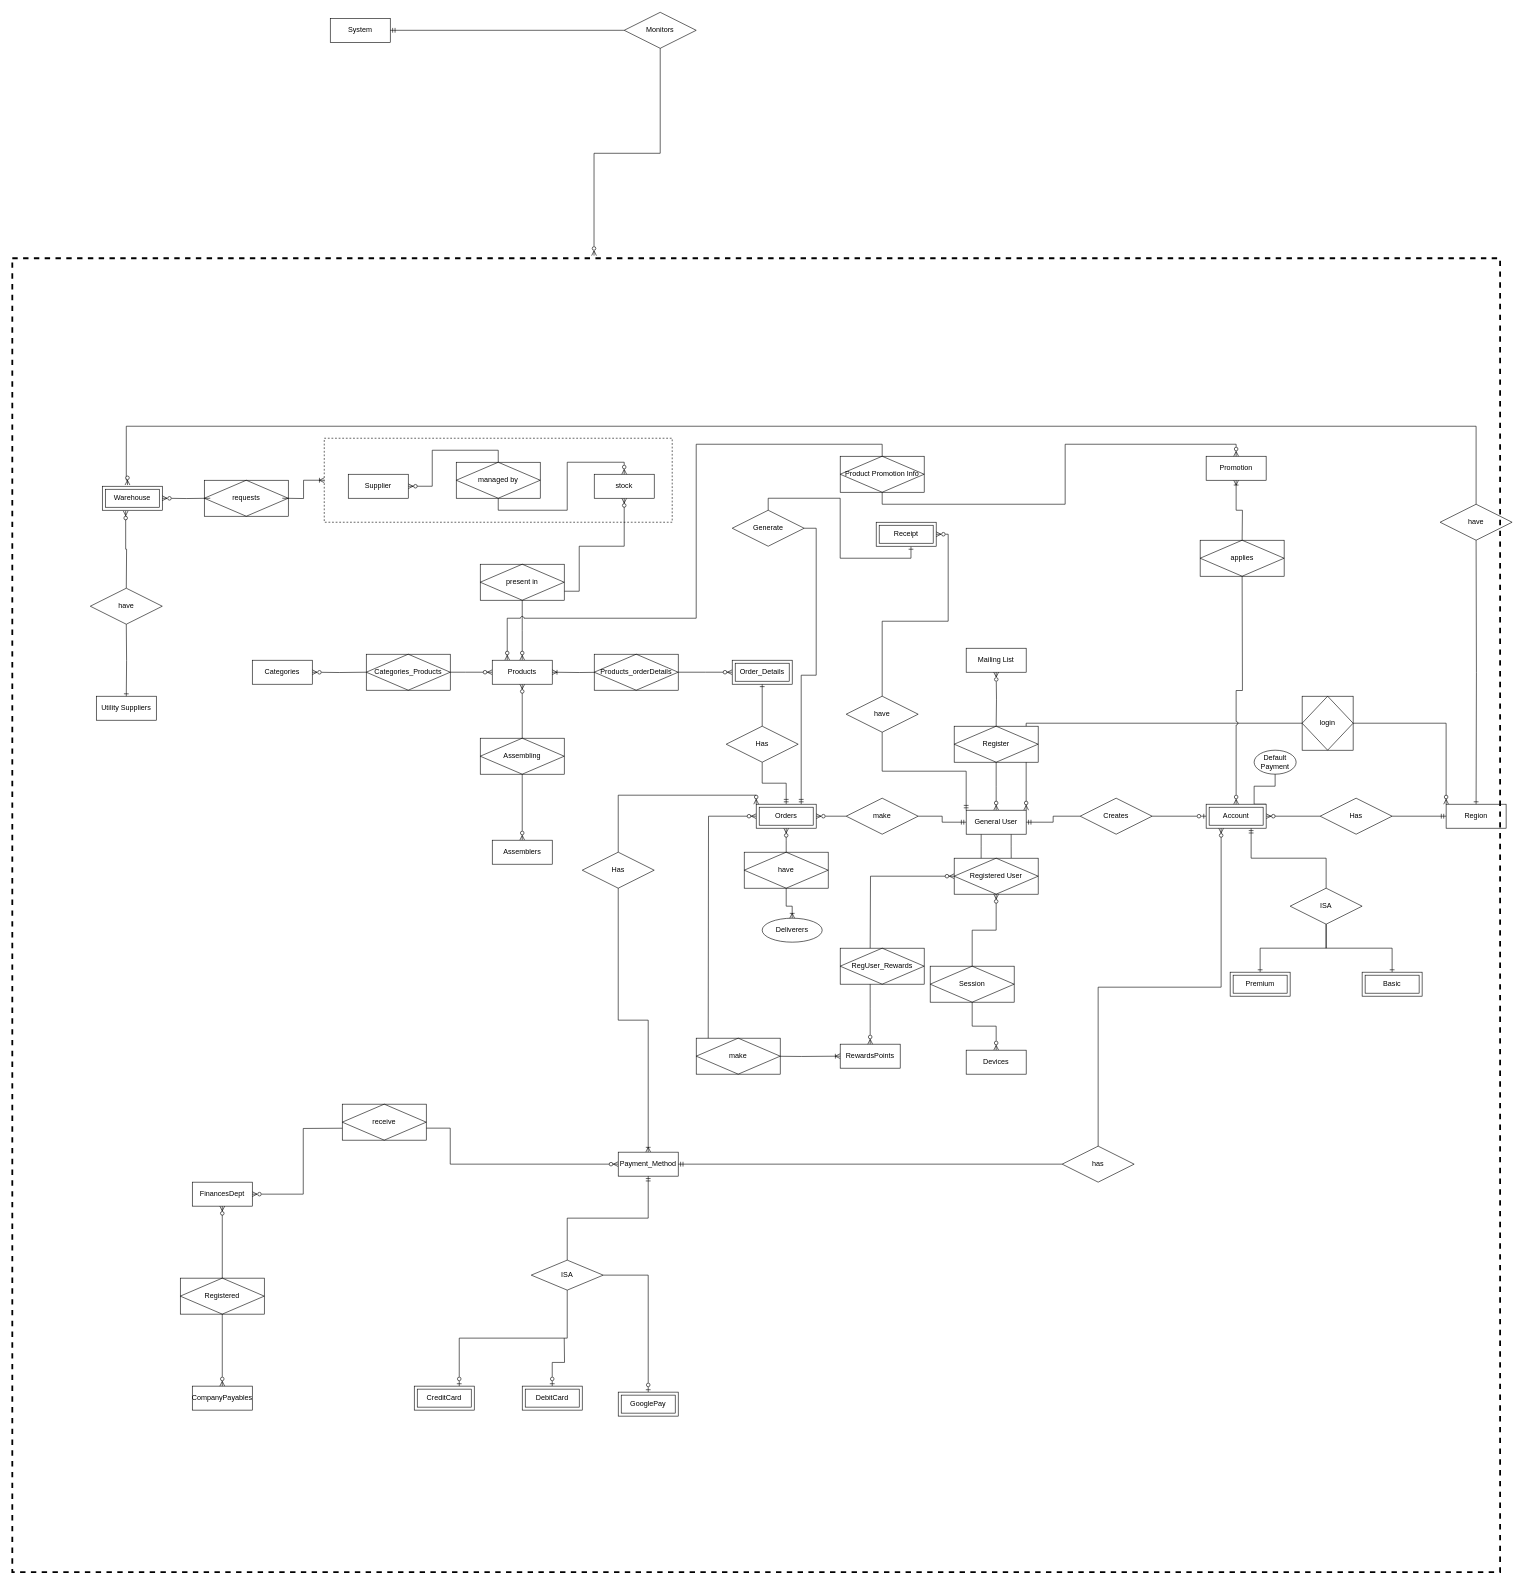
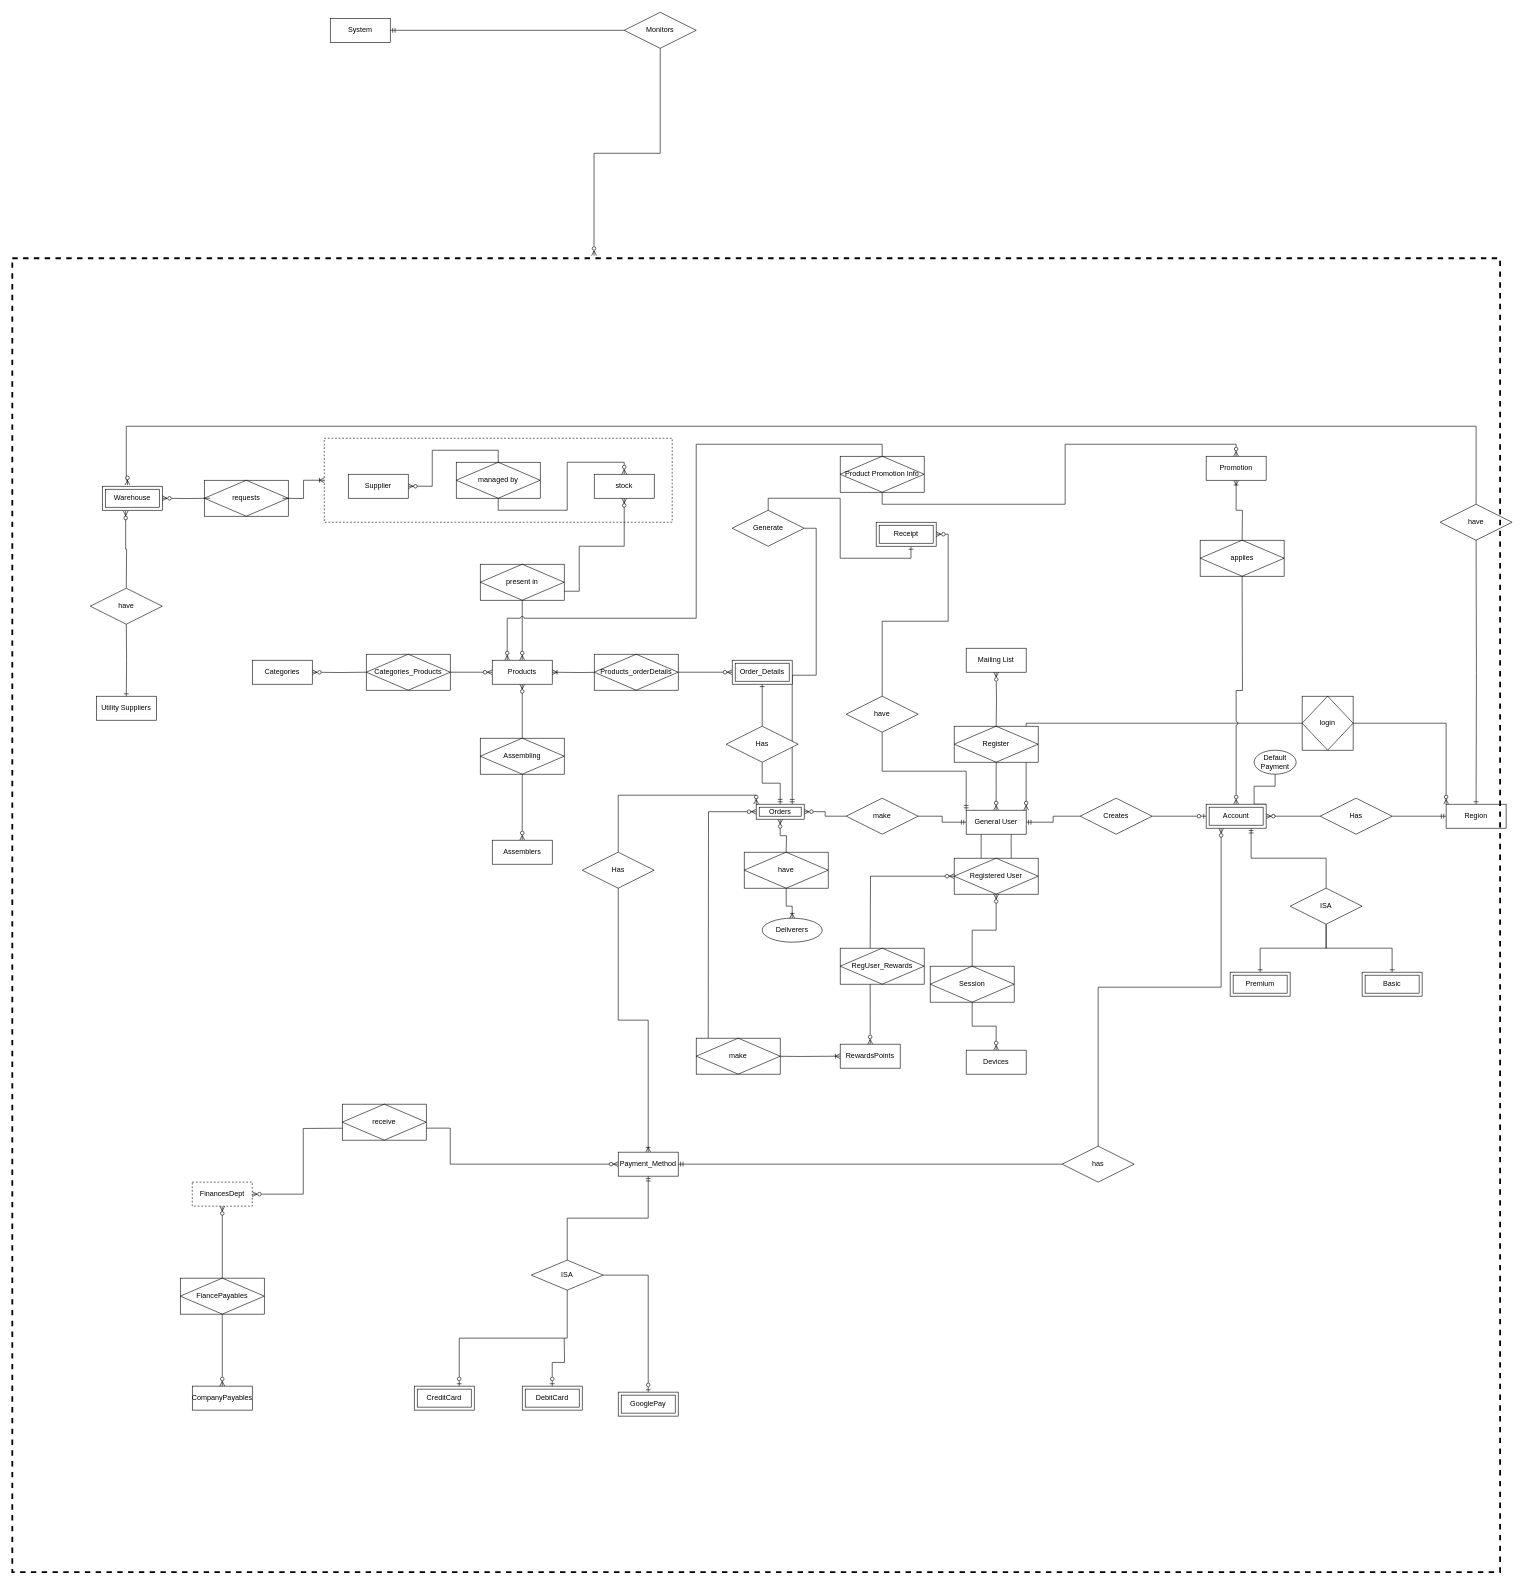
(786, 816) -> (780, 812)
(222, 1194) -> (222, 1194)
(222, 1296) -> (222, 1296)
